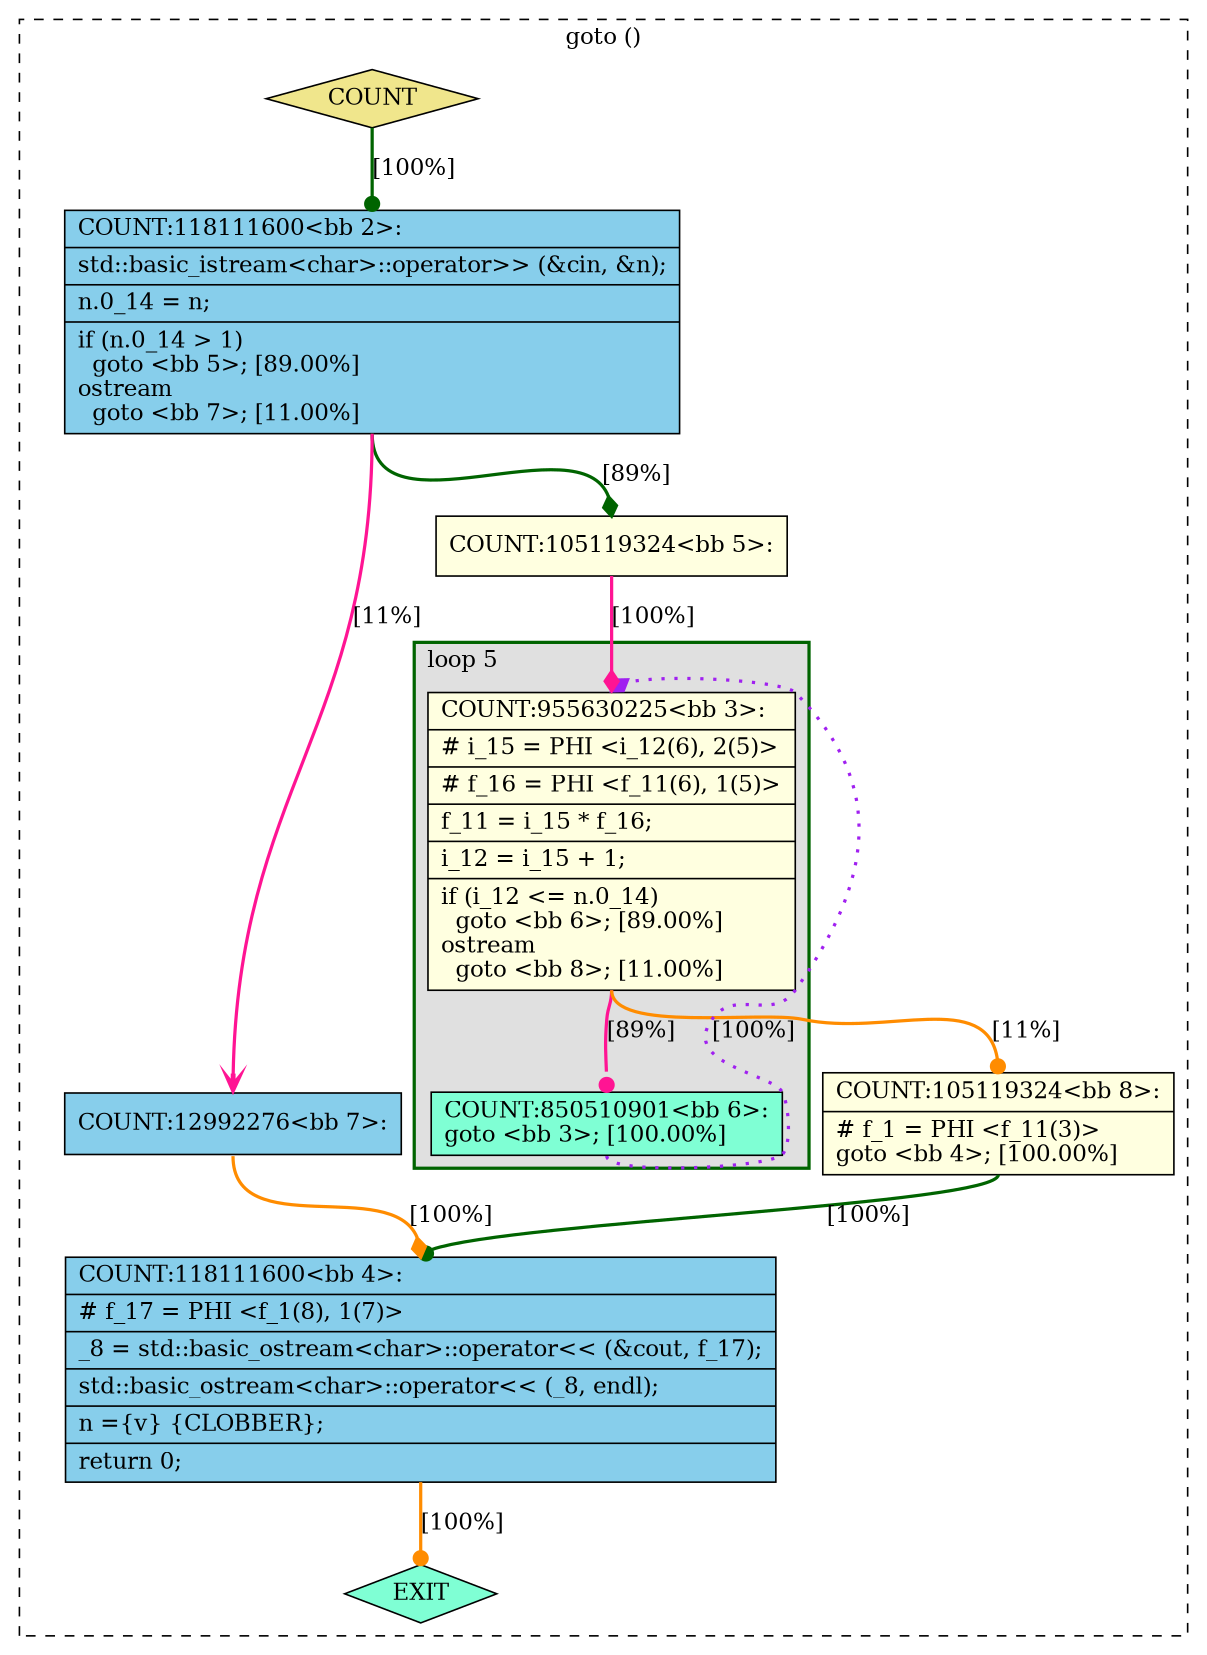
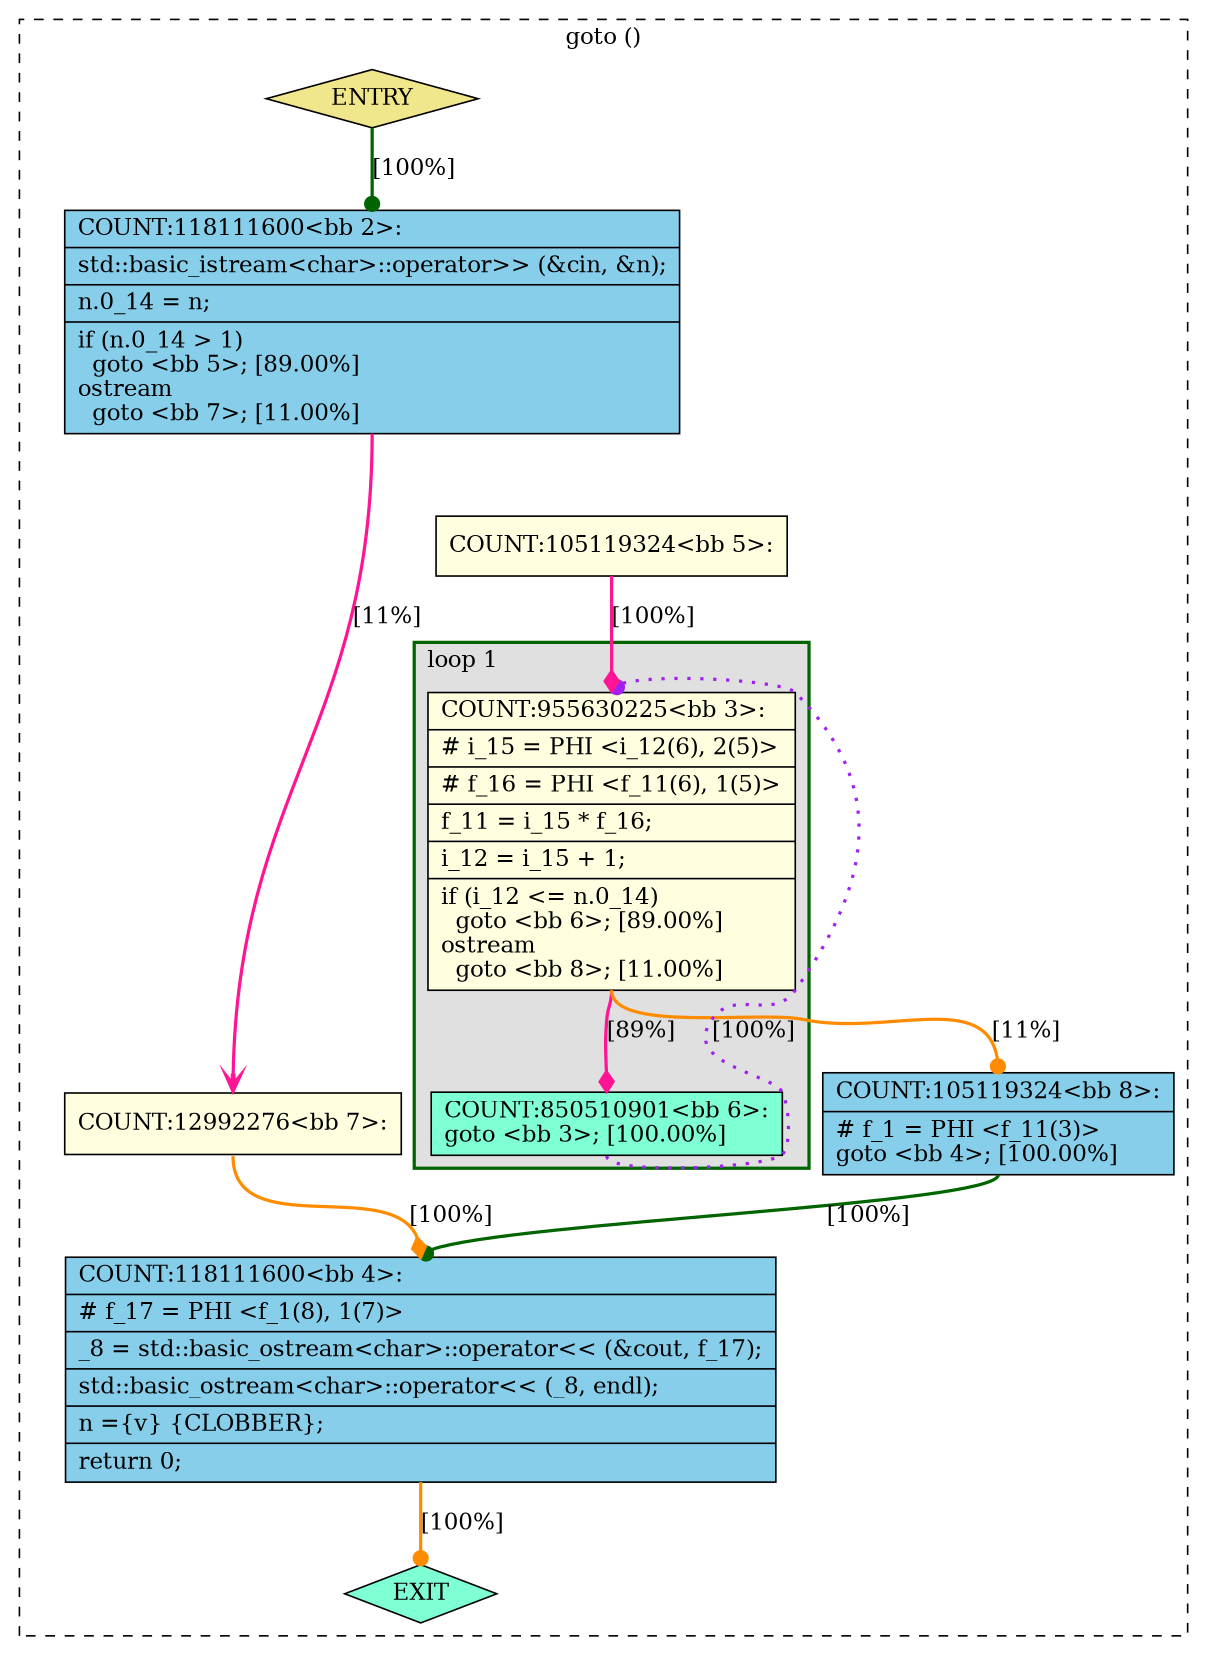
(372, 99) -> (372, 99)
(482, 476) -> none
(463, 661) -> (463, 661)
(796, 989) -> (796, 989)
(606, 1031) -> (606, 1031)
(233, 1124) -> (233, 1124)
(998, 1124) -> (998, 1124)
